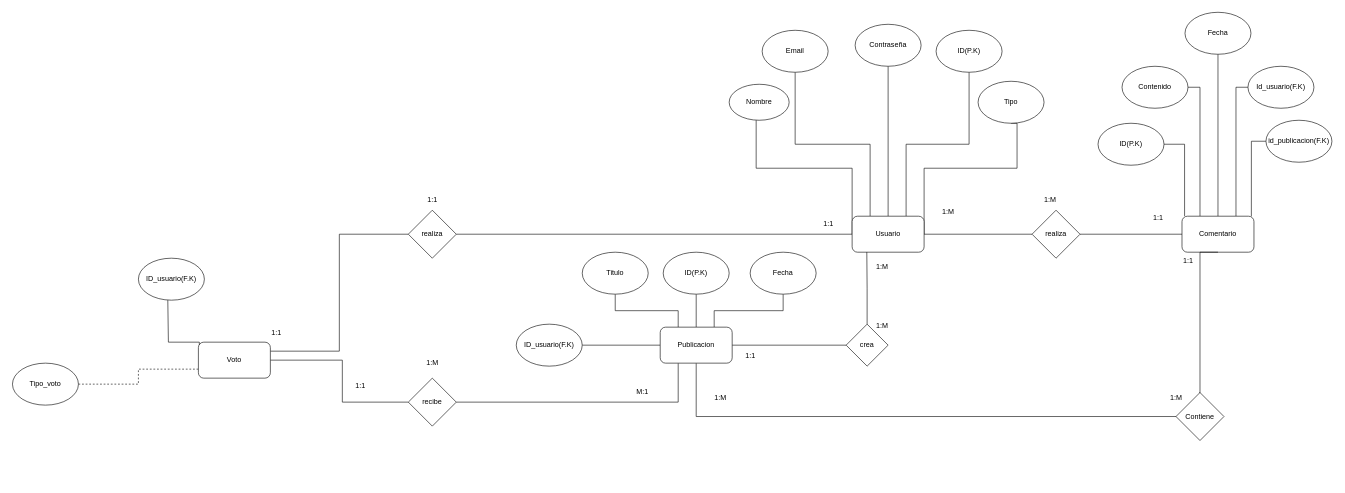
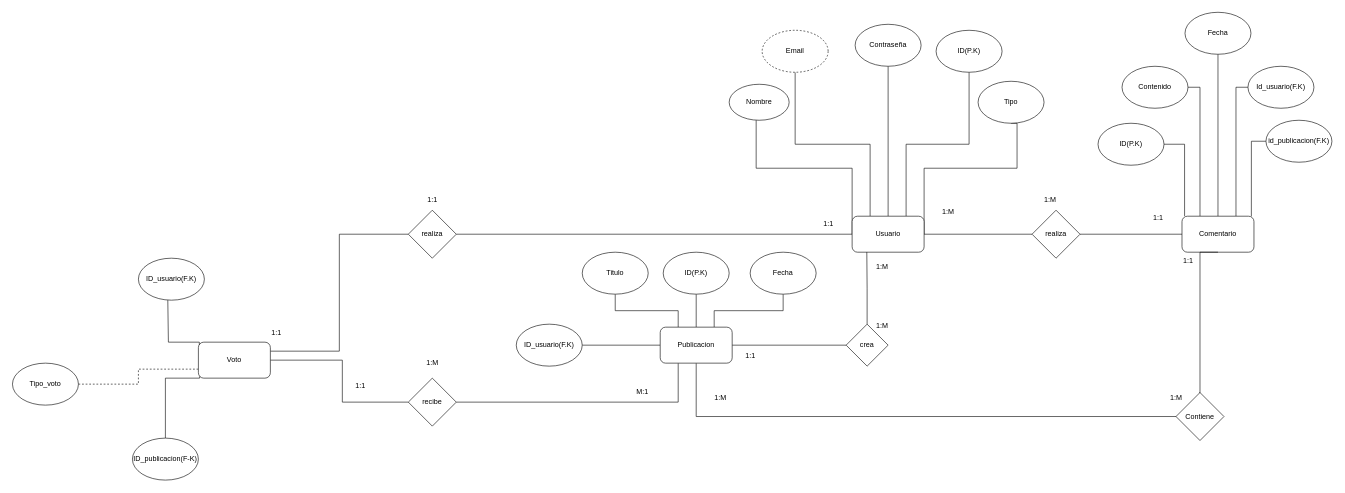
(795, 51) -> (795, 51)
none -> (165, 390)
none -> (165, 459)
